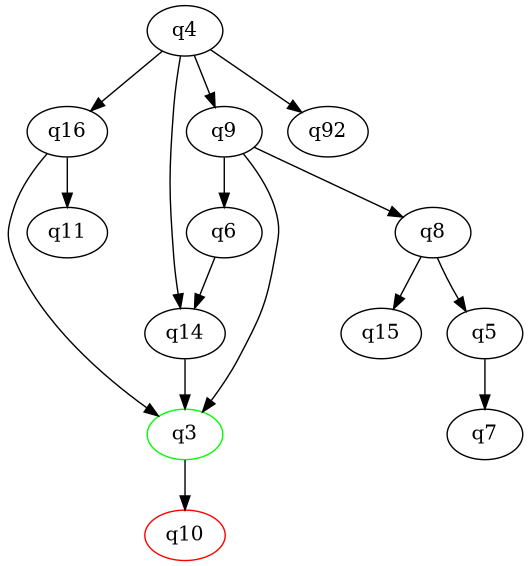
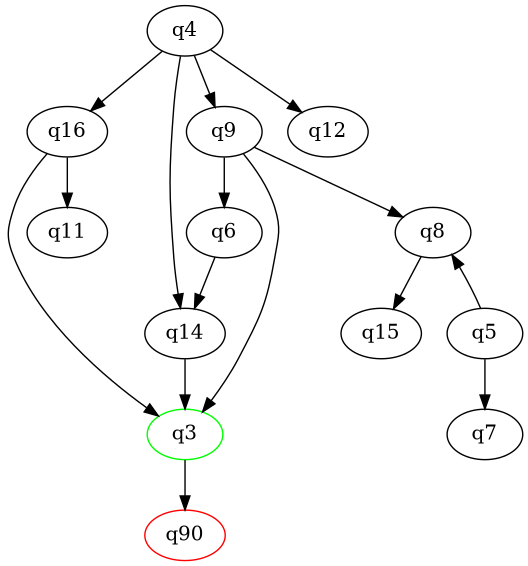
(328, 132) -> (328, 132)
(447, 279) -> (471, 287)
(185, 535) -> (185, 535)
